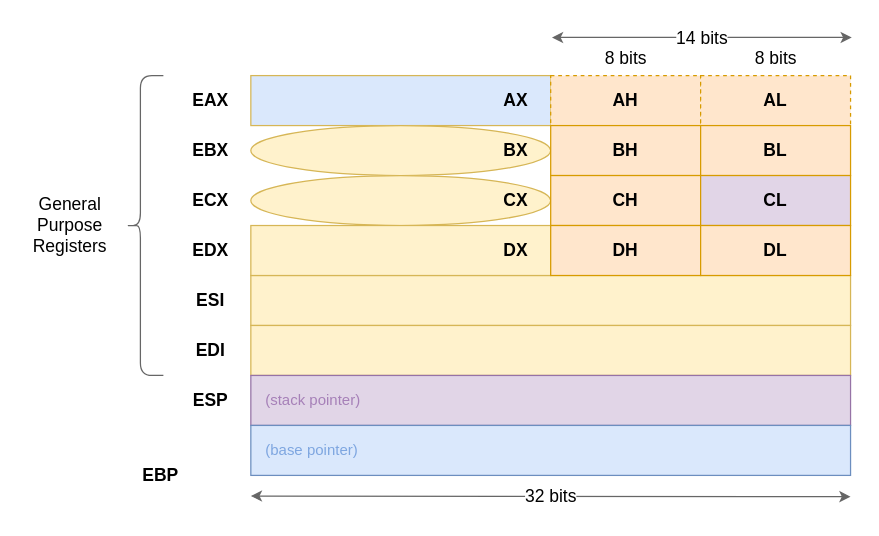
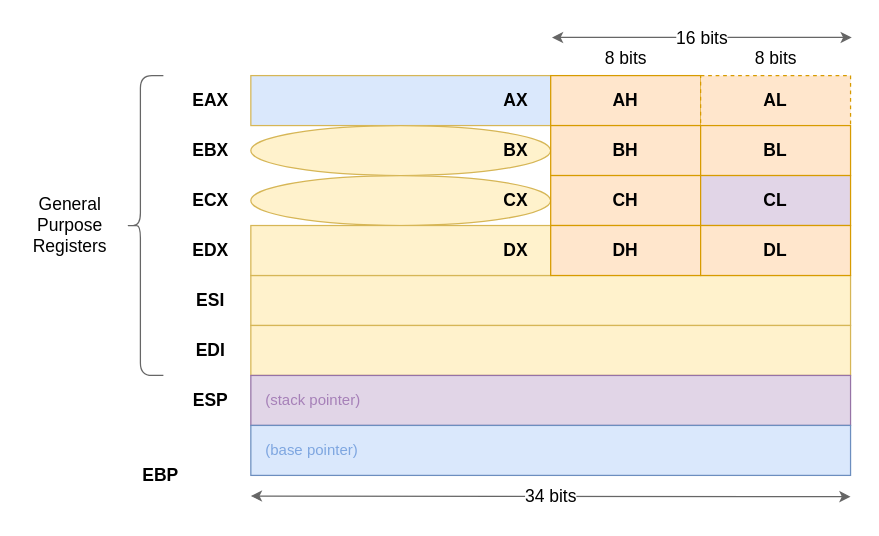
(703, 38) -> (703, 38)
(626, 101) -> (626, 101)
(551, 497) -> (551, 497)
